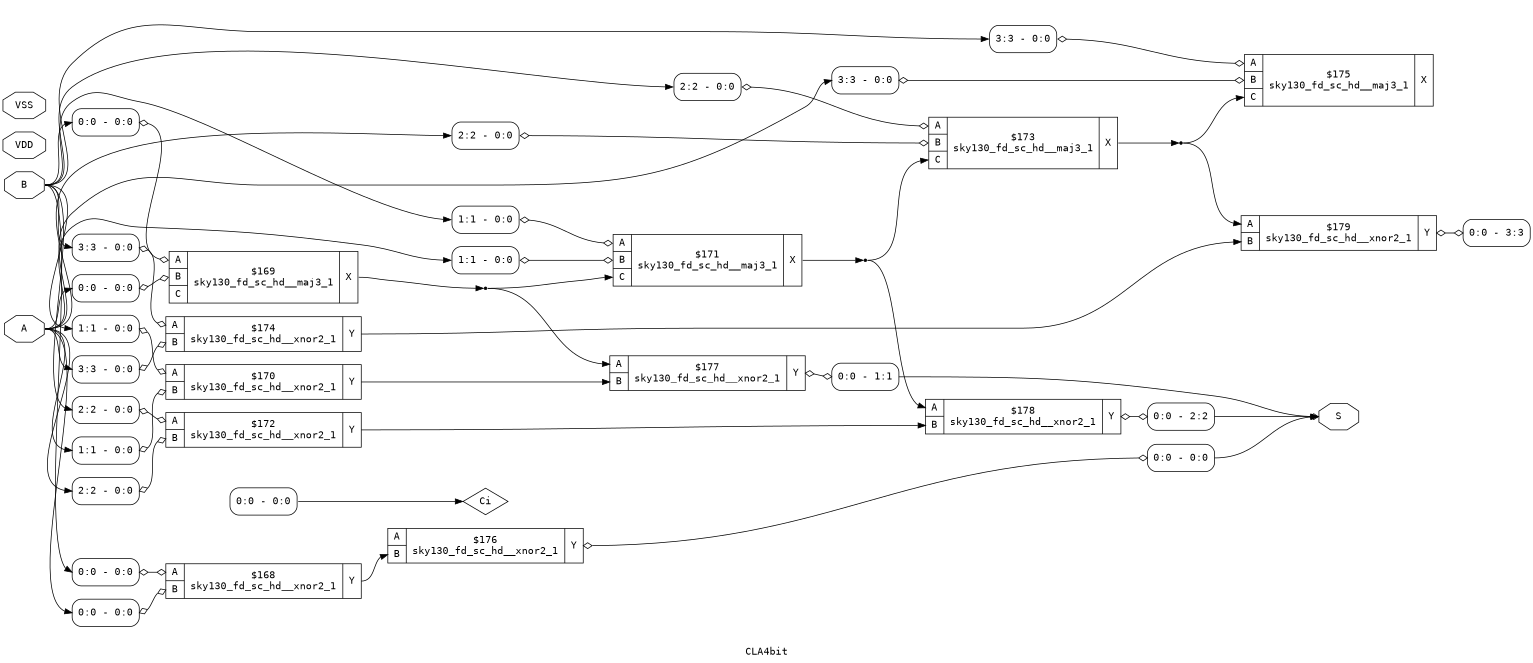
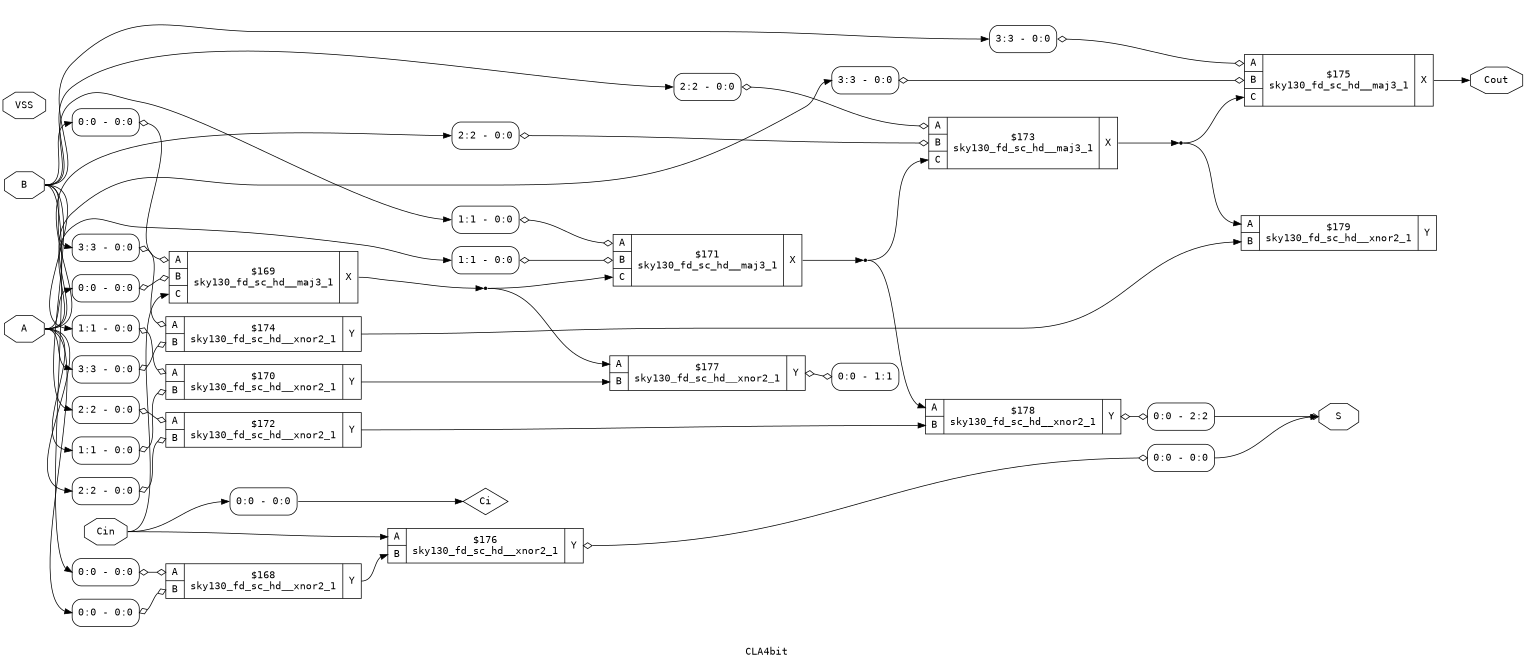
none -> (1497, 80)
(24, 145) -> none
(1497, 233) -> none
(1106, 383) -> none
none -> (106, 532)
